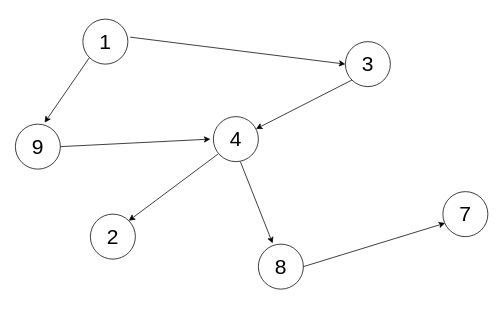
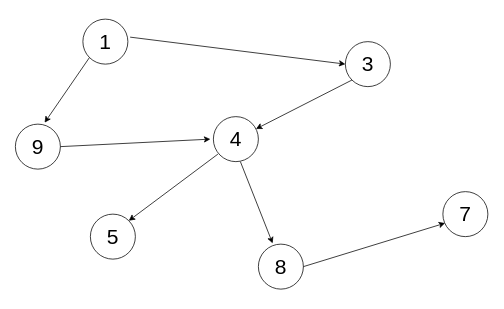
(113, 237) -> (113, 237)
